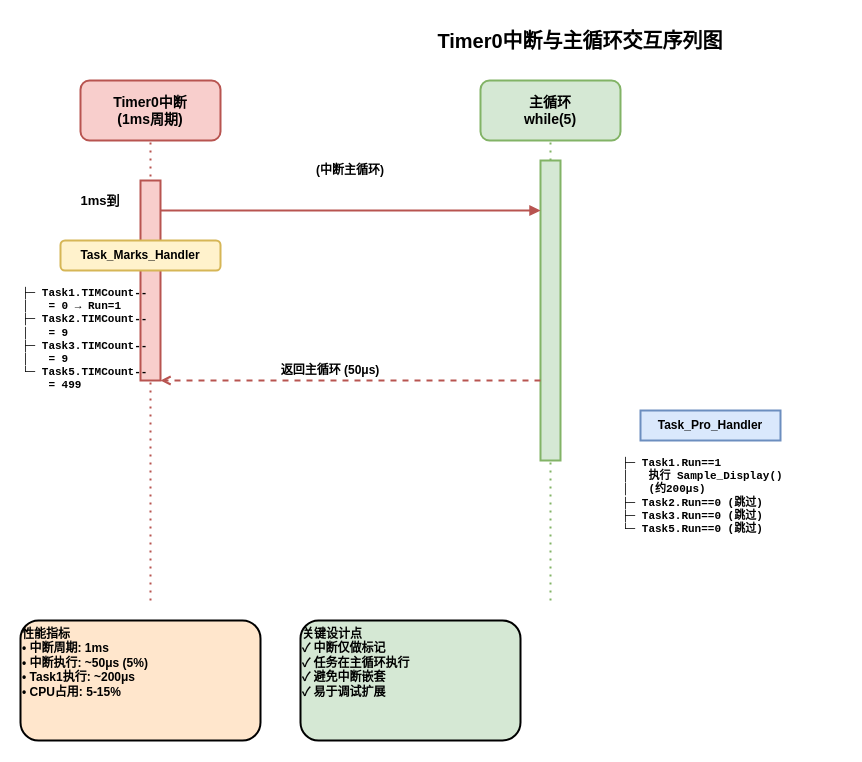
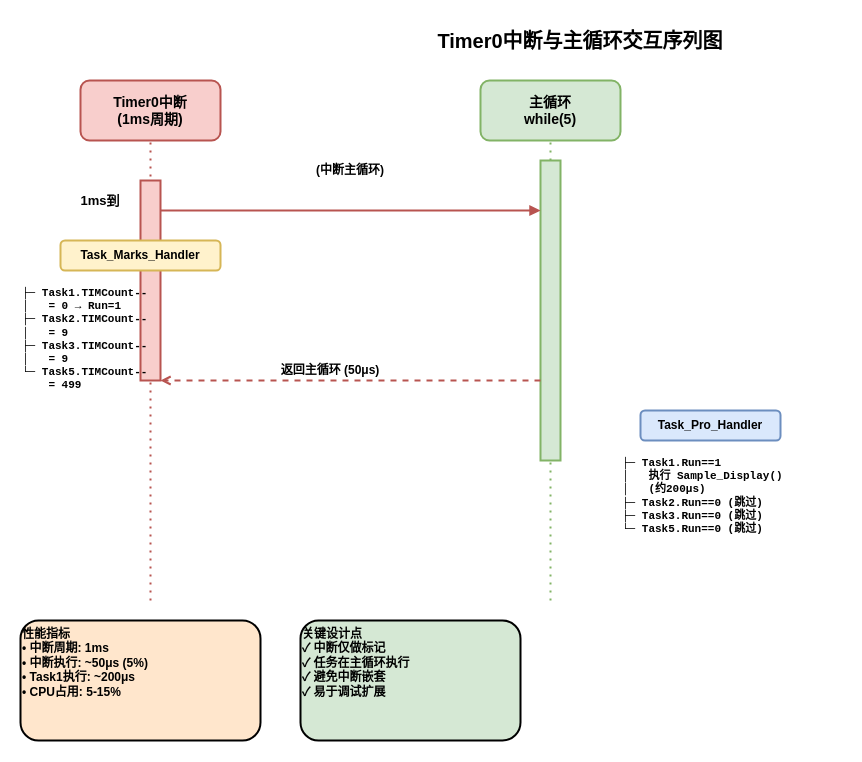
(711, 426) -> (711, 426)
